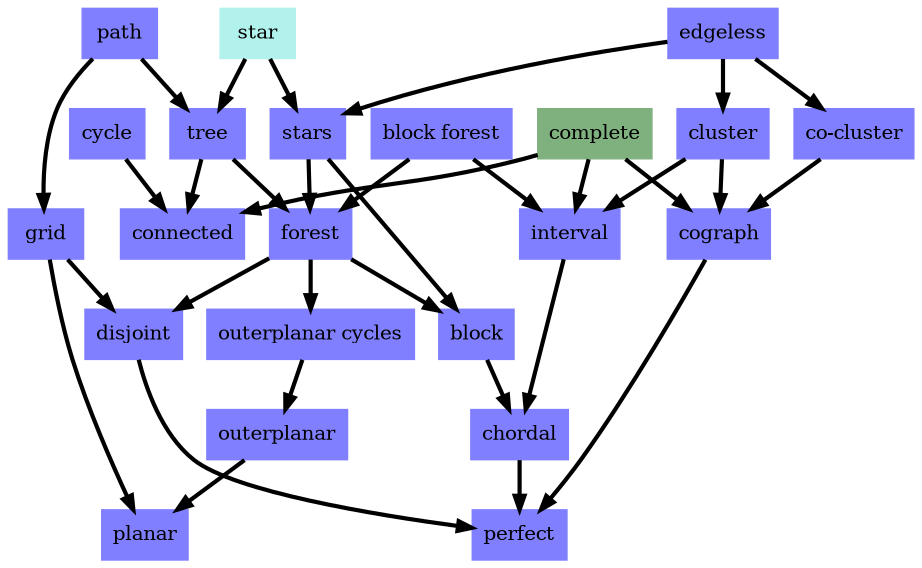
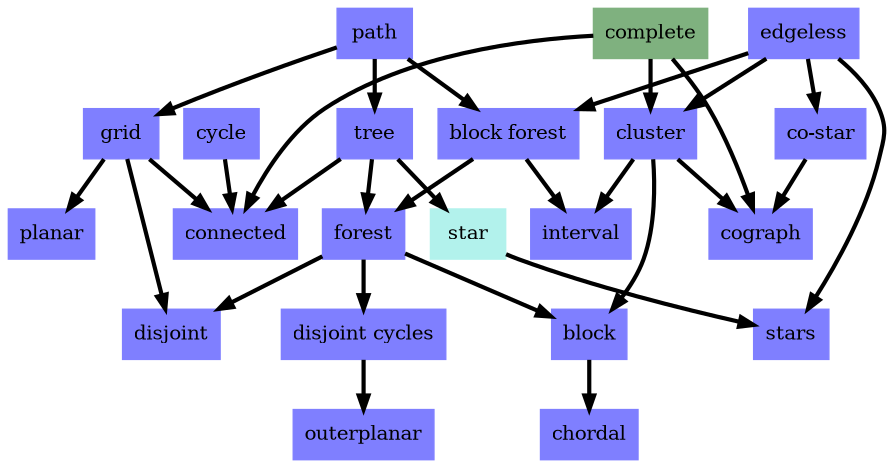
(236, 77) -> (417, 179)
none -> (436, 79)
none -> (670, 79)
(854, 134) -> (821, 134)
(309, 177) -> none
(584, 177) -> (651, 76)
none -> (173, 179)
(387, 228) -> (651, 232)
(546, 327) -> none
(311, 334) -> (364, 334)
(215, 482) -> none
(520, 535) -> none
